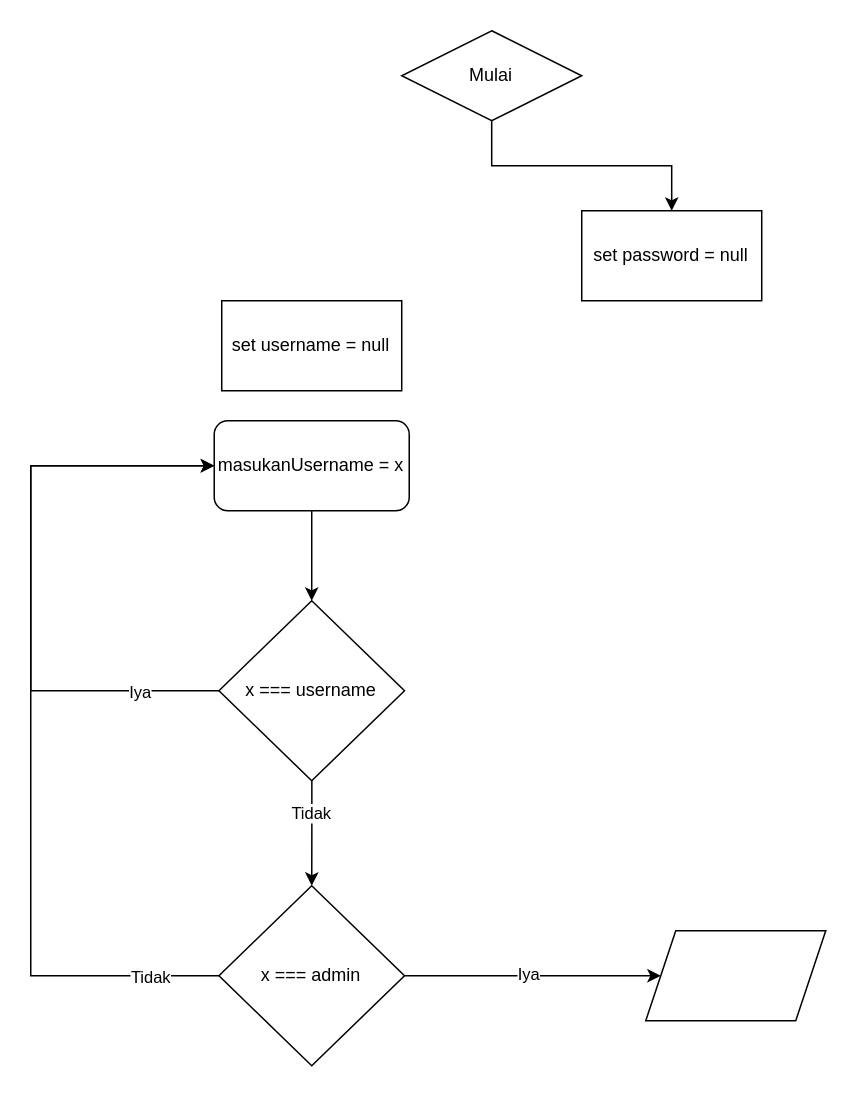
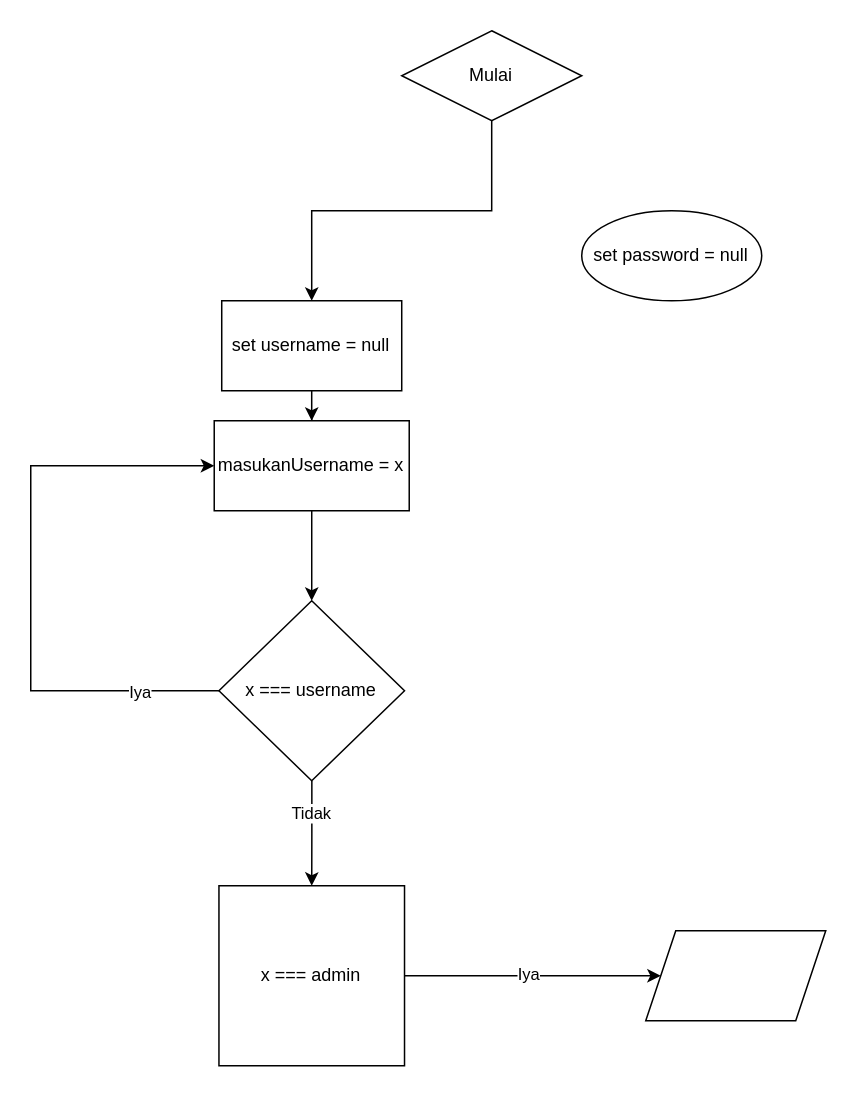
(600, 166) -> none
none -> (384, 211)
(672, 256) -> (672, 256)
none -> (312, 411)
(312, 466) -> (312, 466)
(31, 928) -> none
(312, 976) -> (312, 976)
